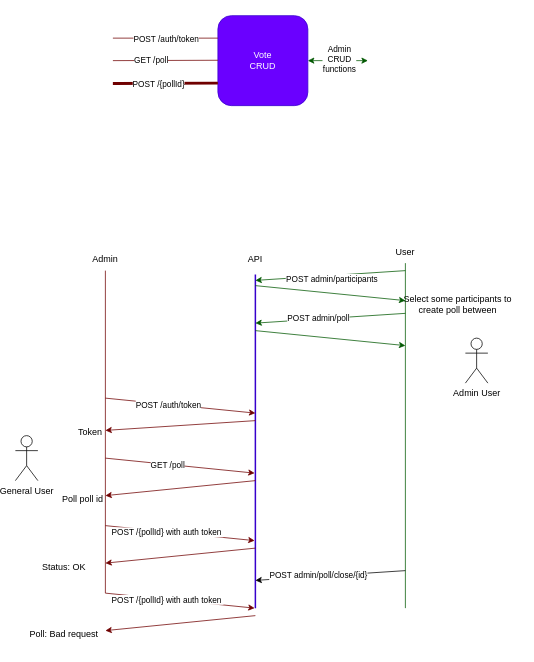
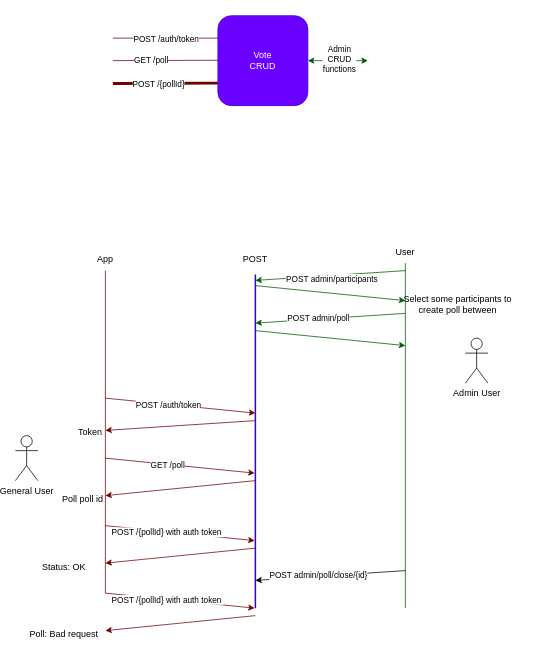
(105, 259) -> (105, 259)
(255, 259) -> (255, 259)
